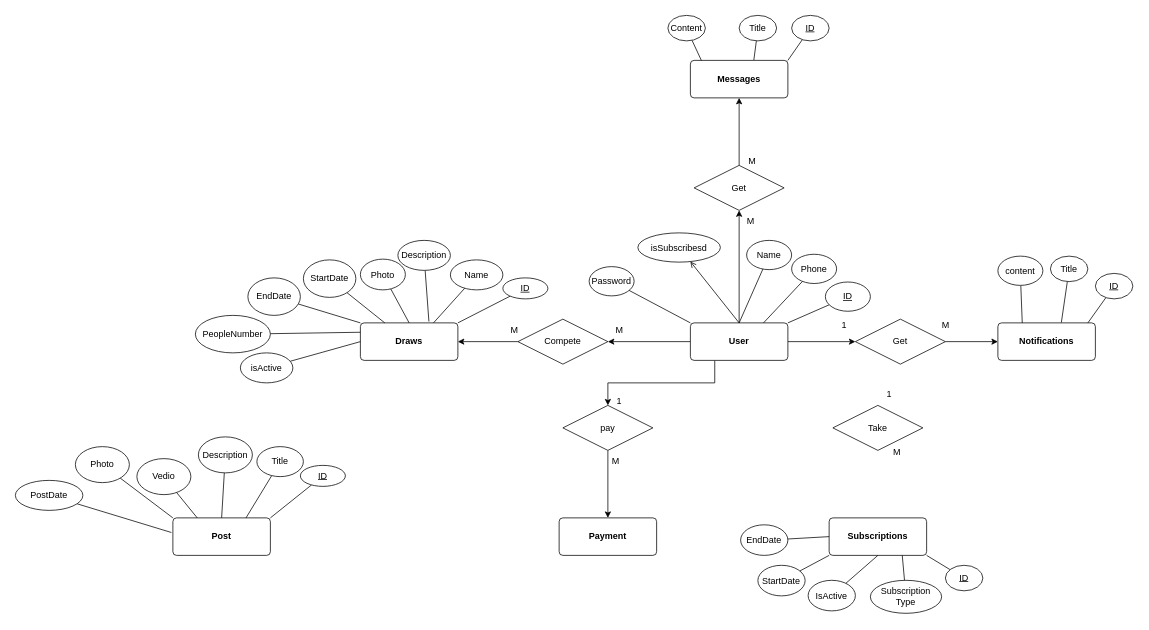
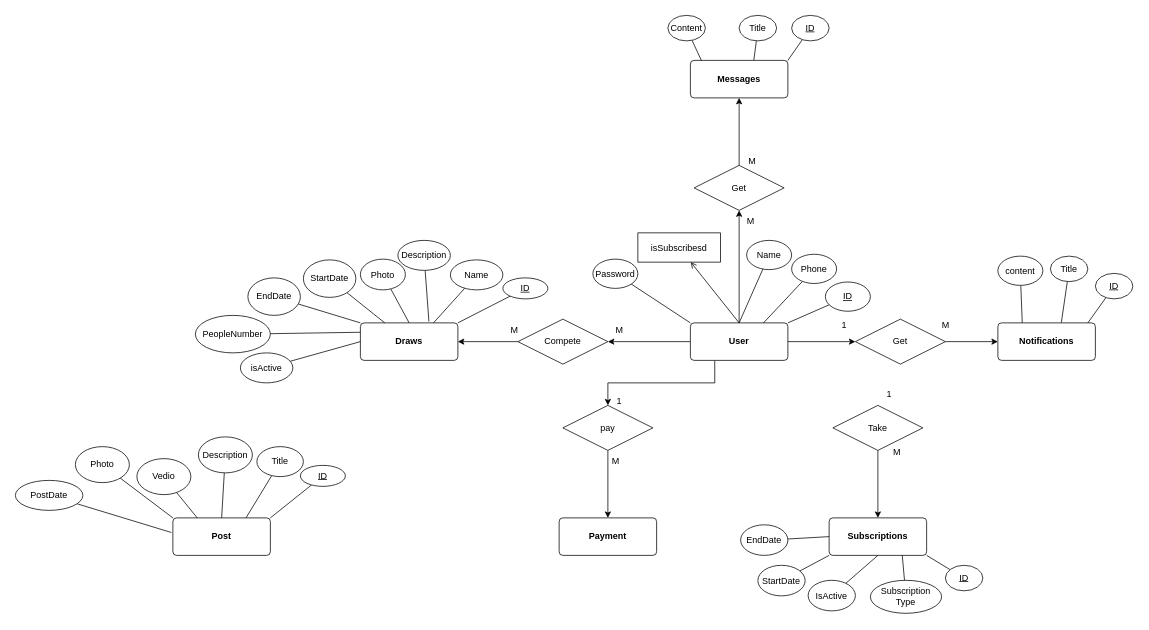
(679, 248) -> (679, 248)
(612, 281) -> (615, 274)
none -> (878, 511)
